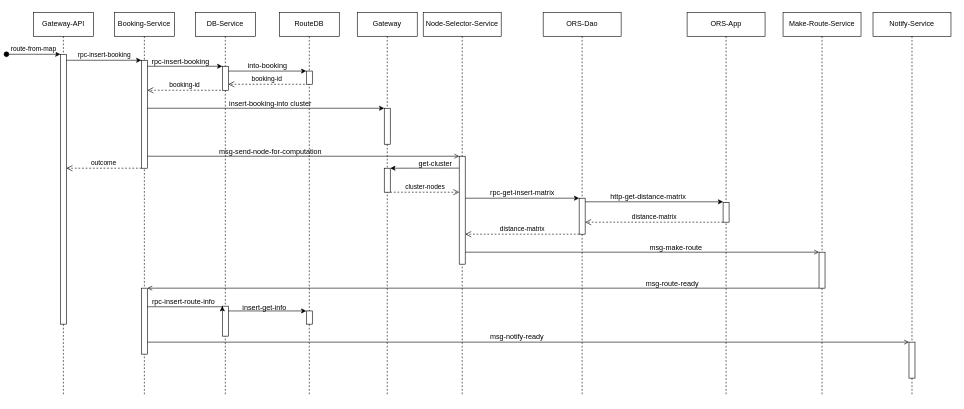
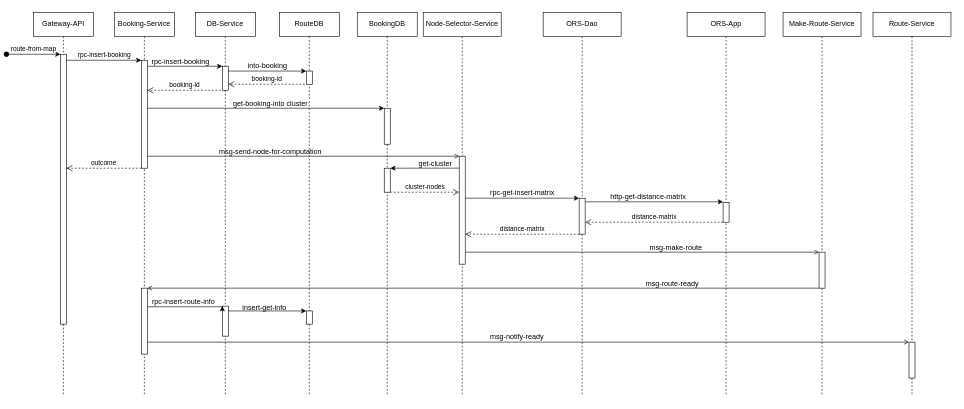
(387, 24) -> (387, 24)
(912, 24) -> (912, 24)
(271, 104) -> (271, 104)
